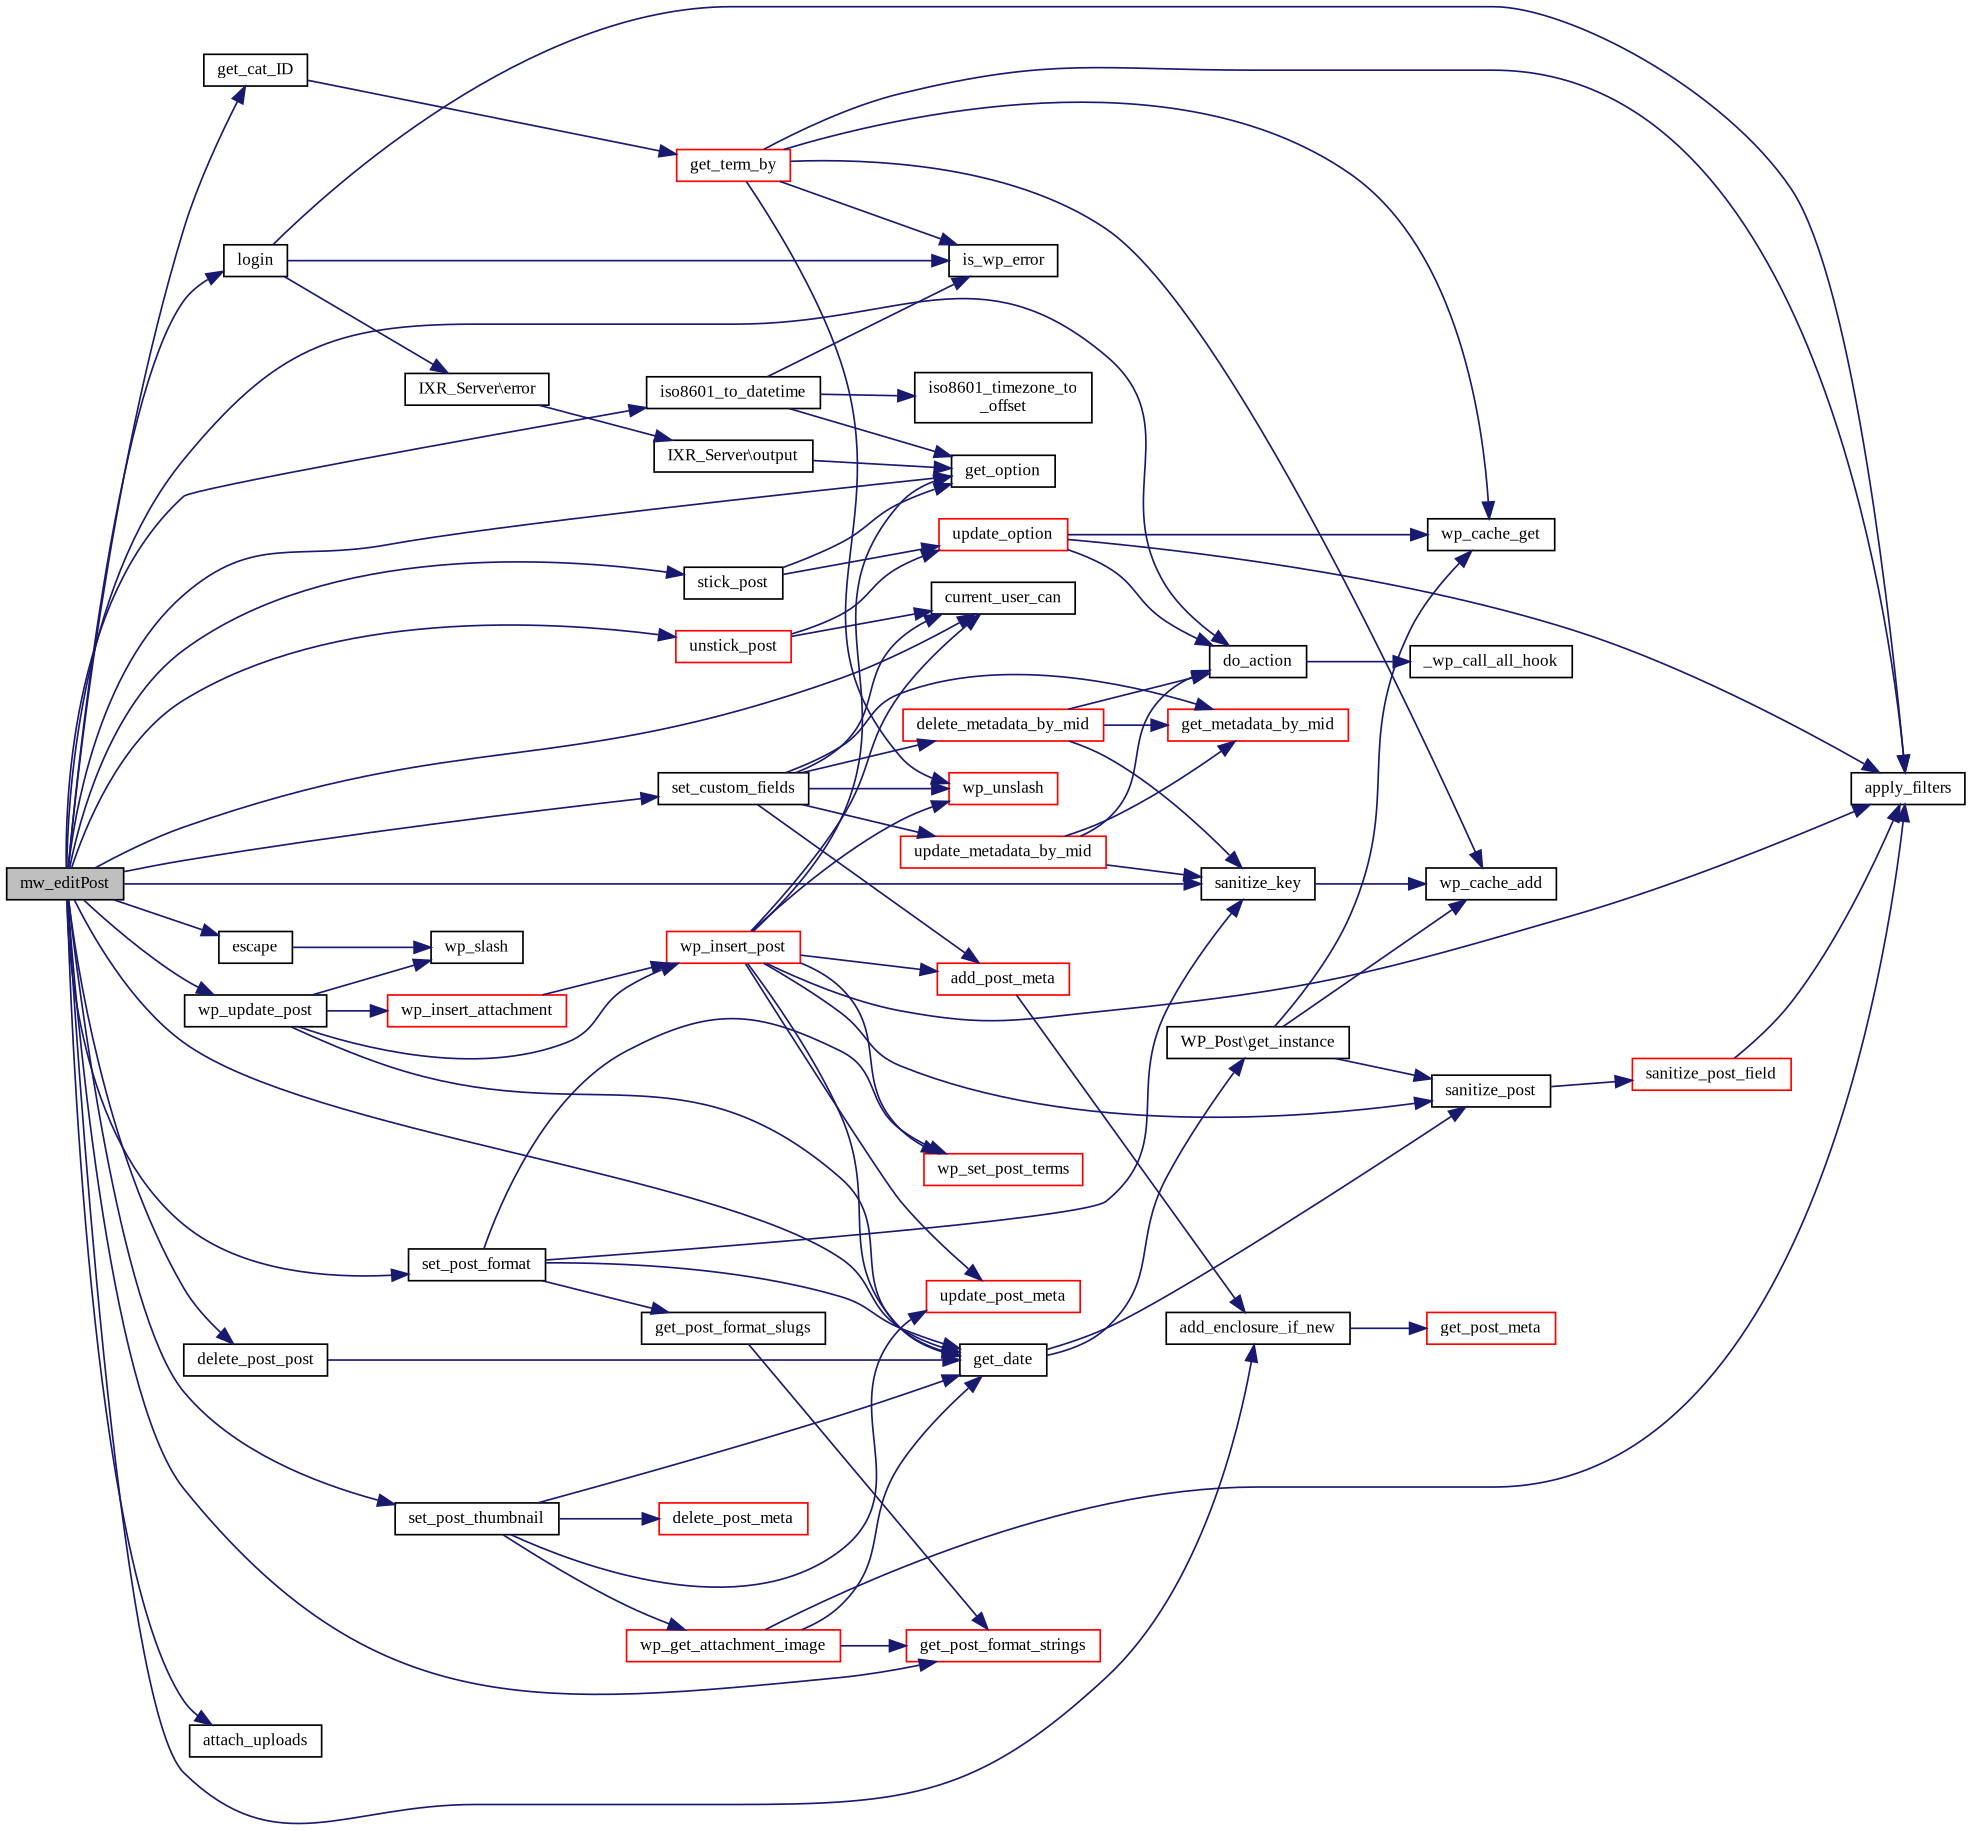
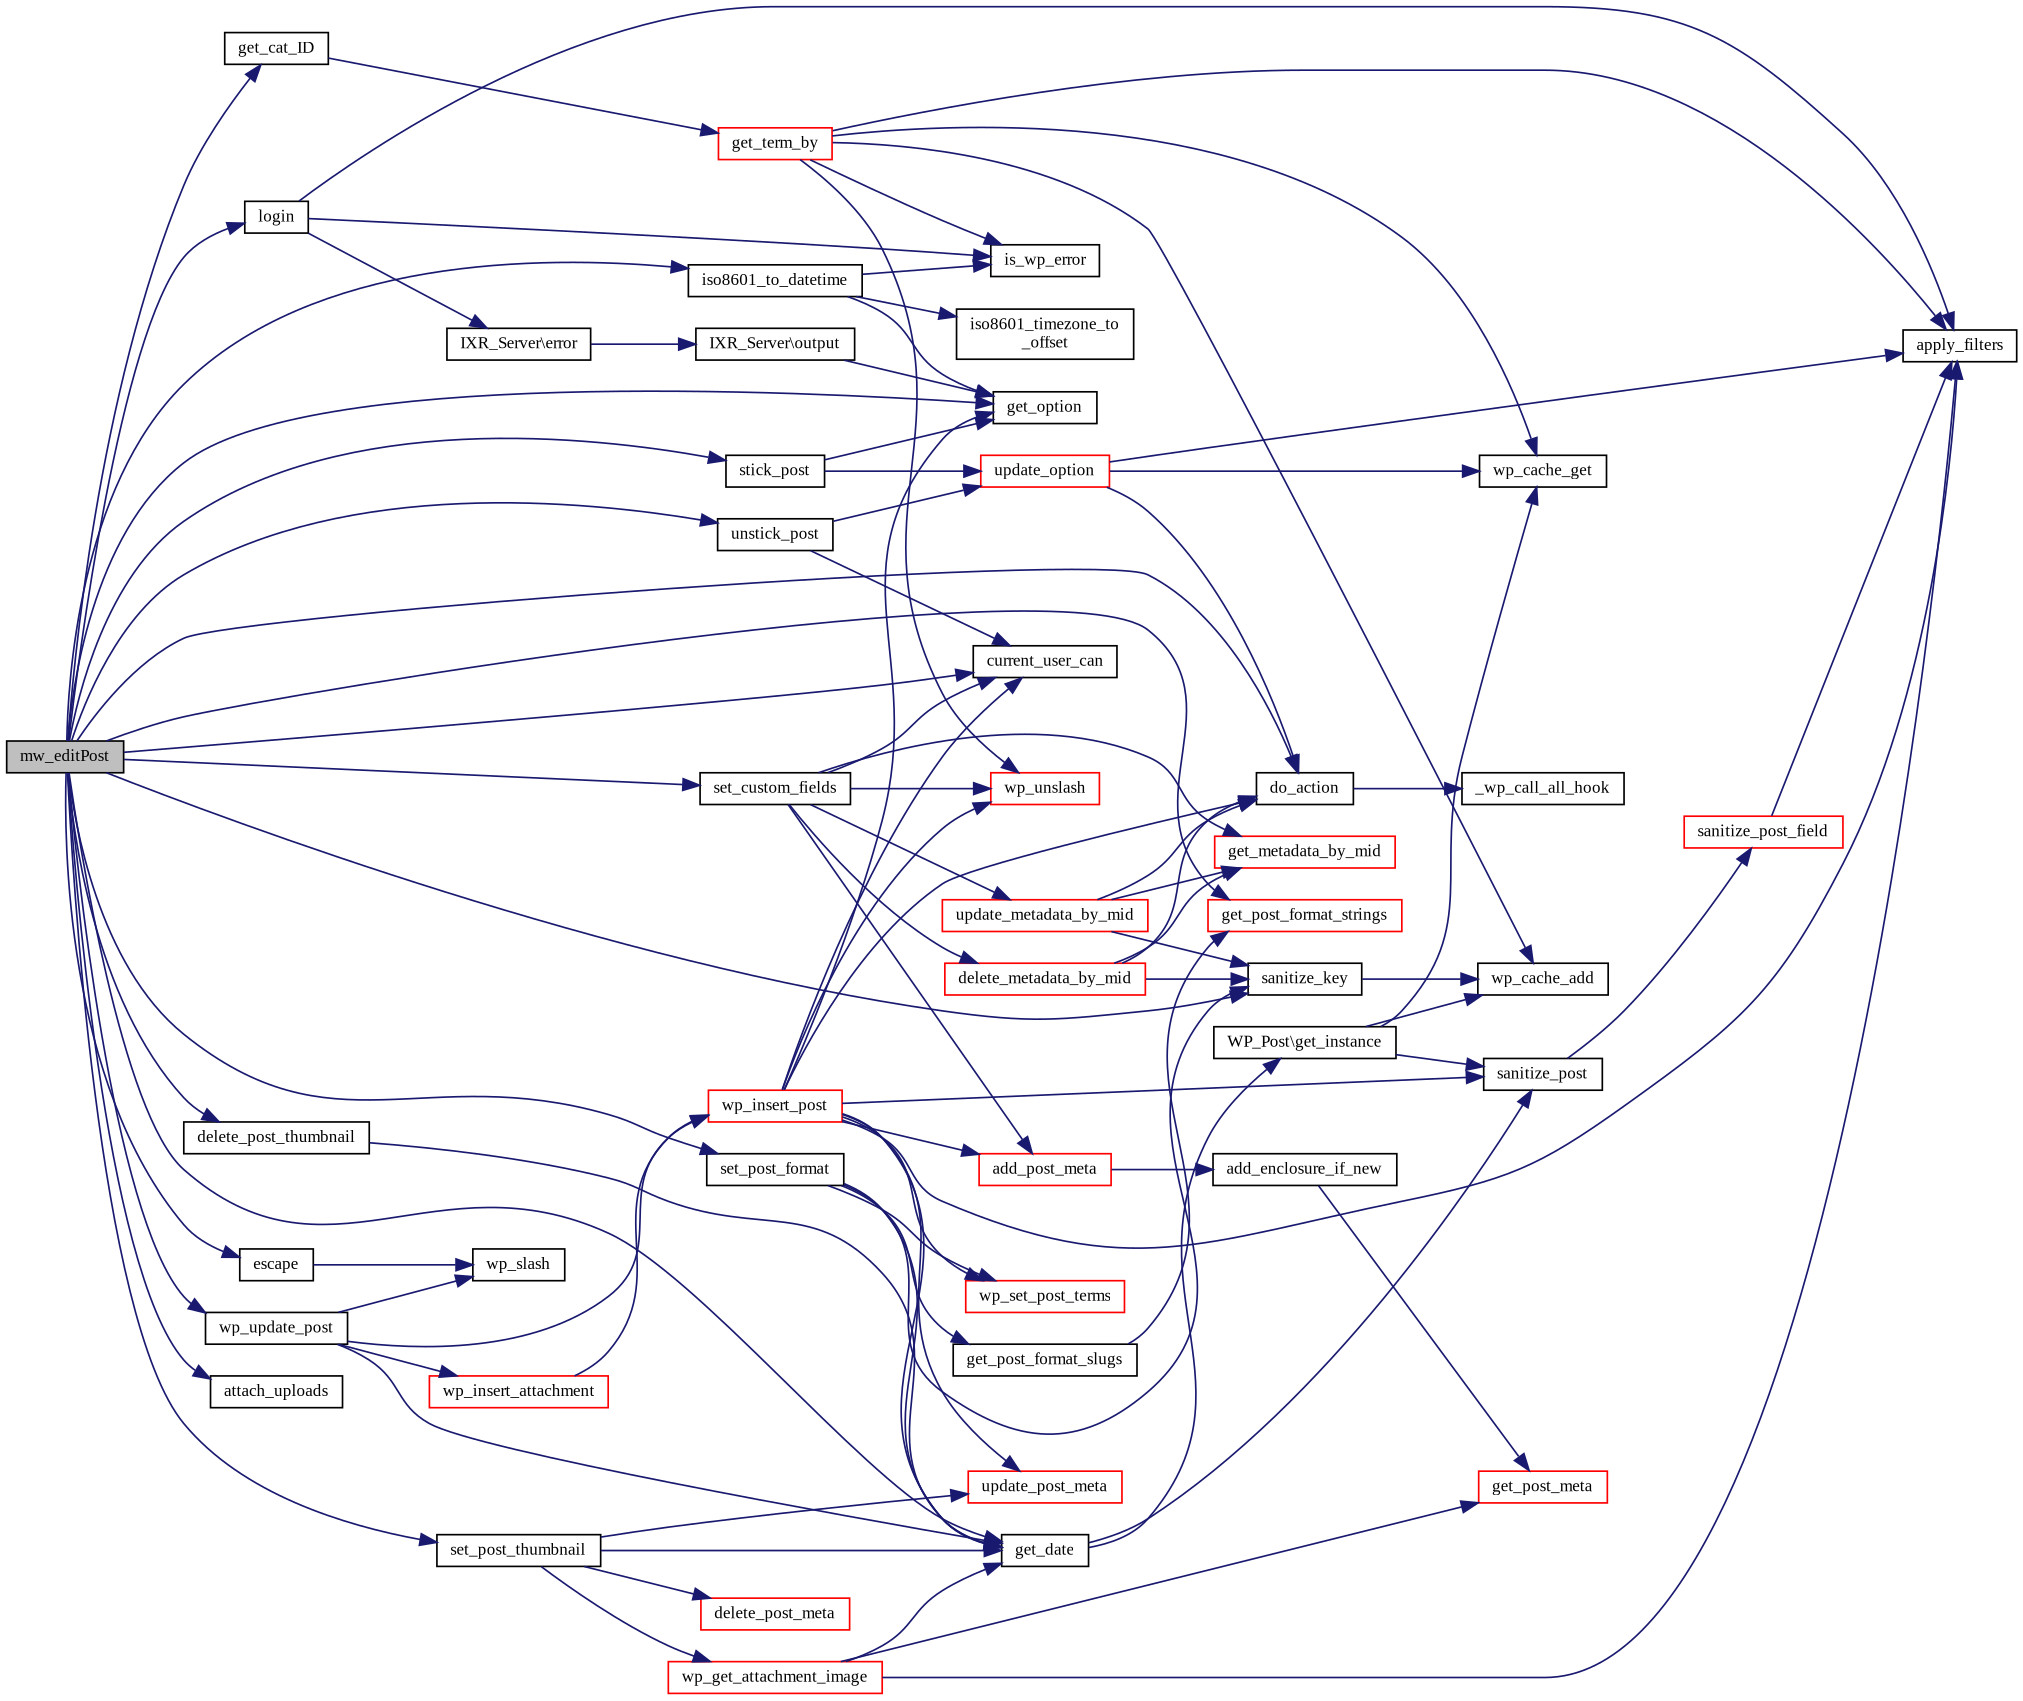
(733, 647) -> (775, 535)
none -> (977, 870)
(256, 1360) -> (277, 1138)
(865, 1646) -> (1151, 1584)
(390, 1812) -> none
